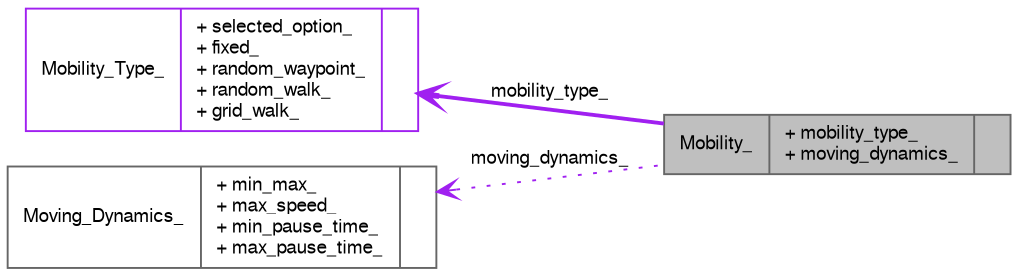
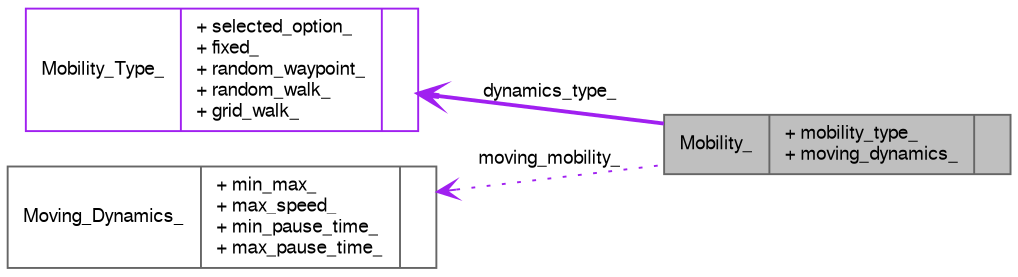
(550, 92) -> (550, 92)
(550, 159) -> (550, 159)
